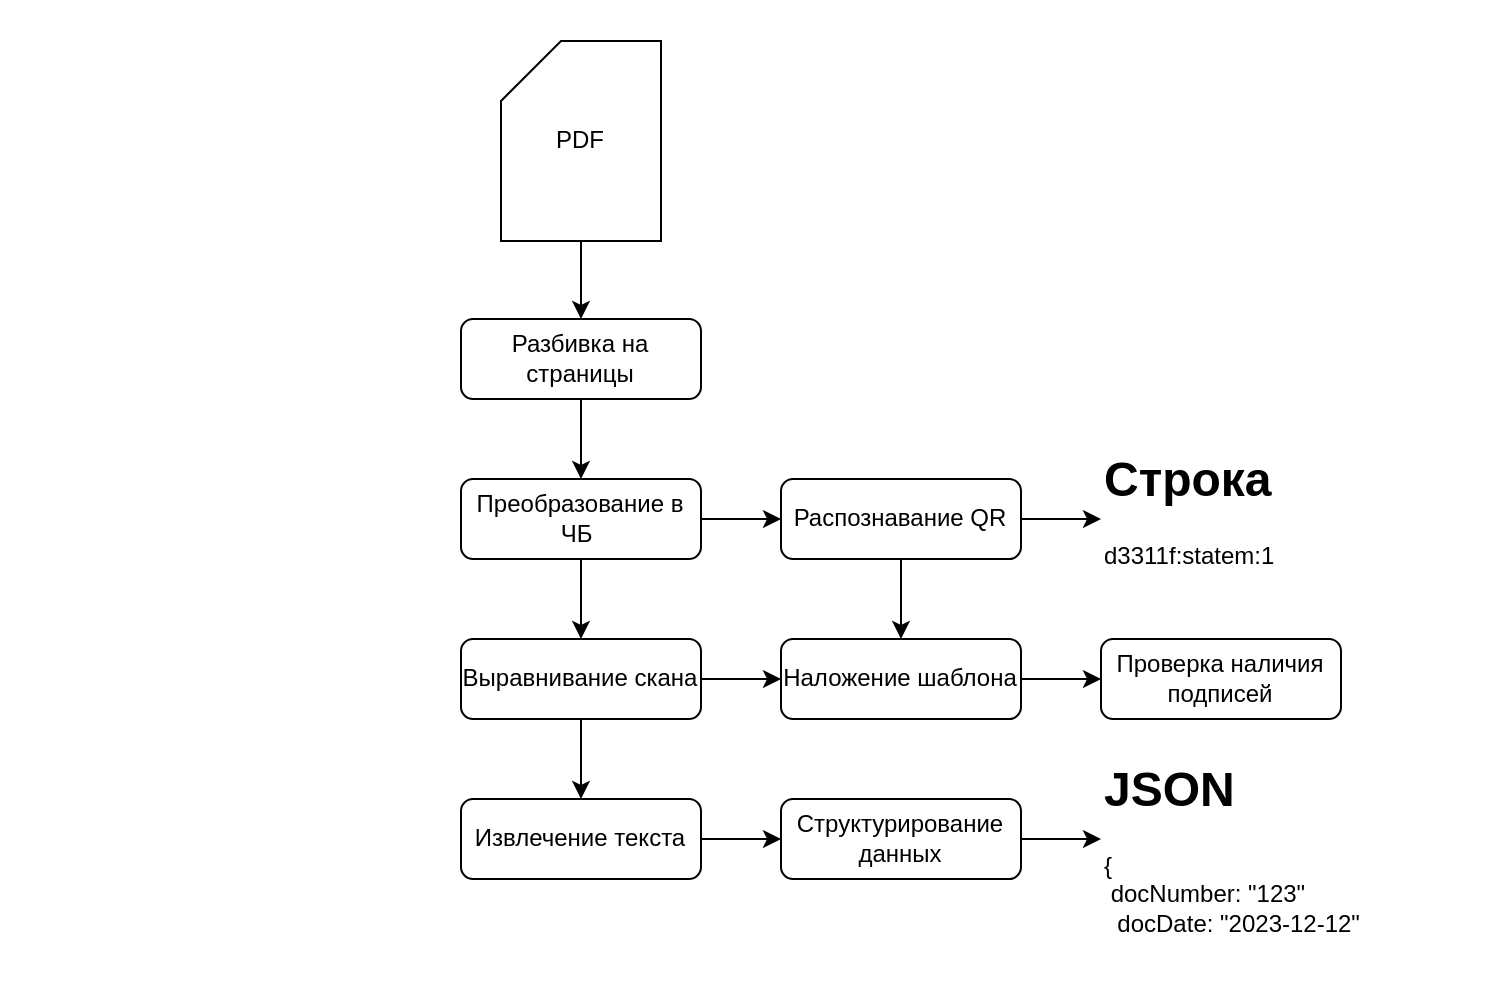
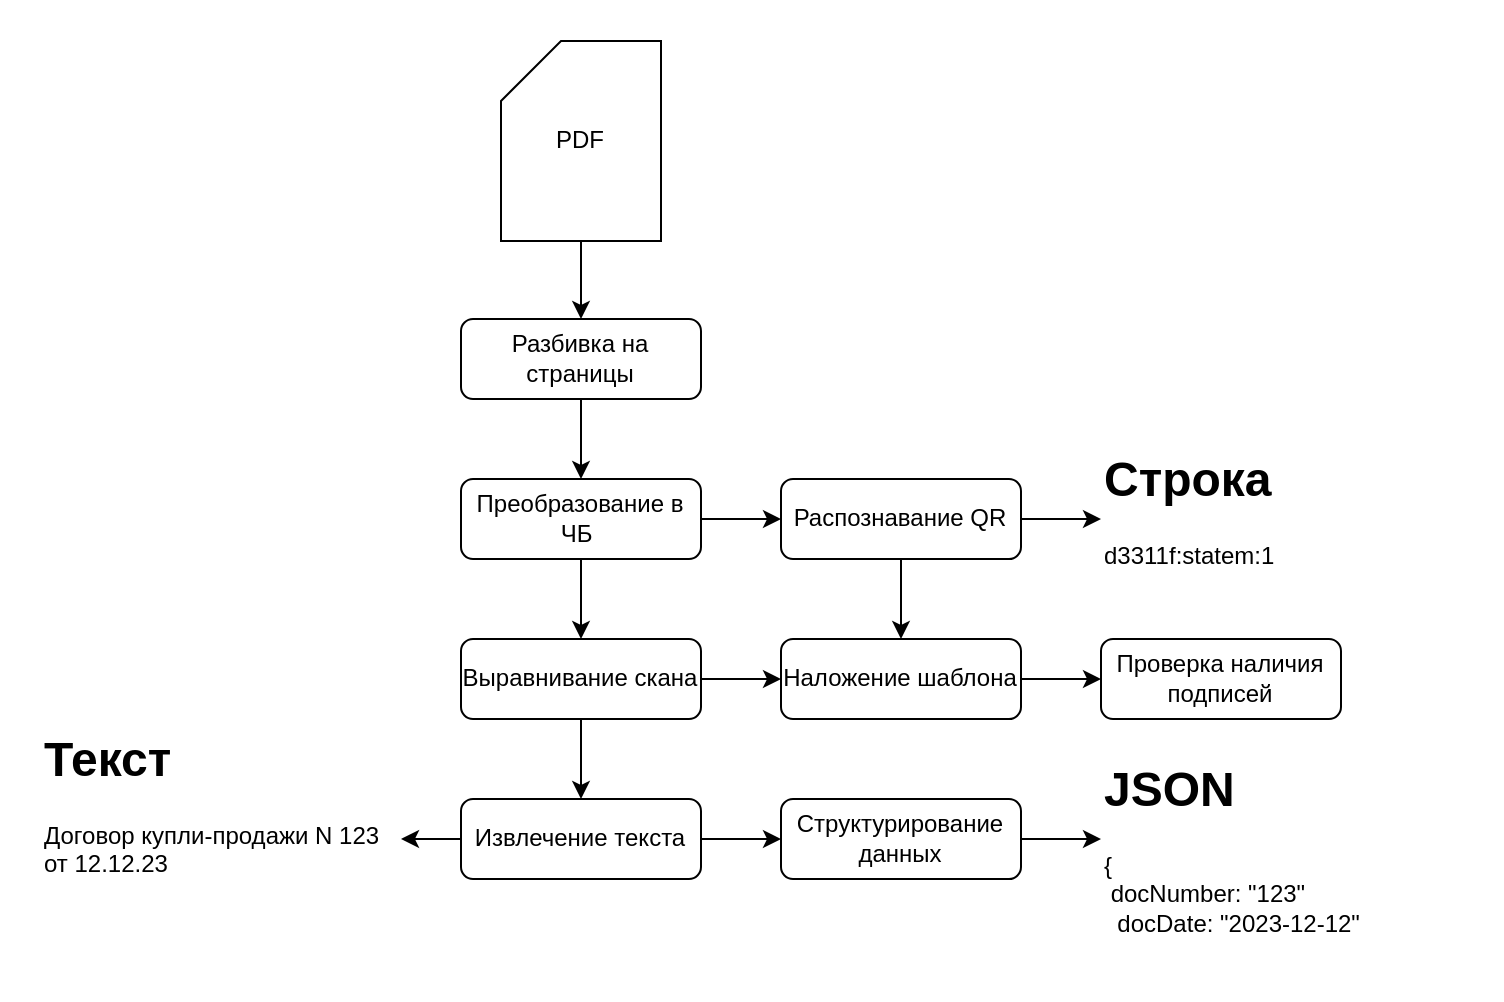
none -> (221, 839)
none -> (424, 839)
